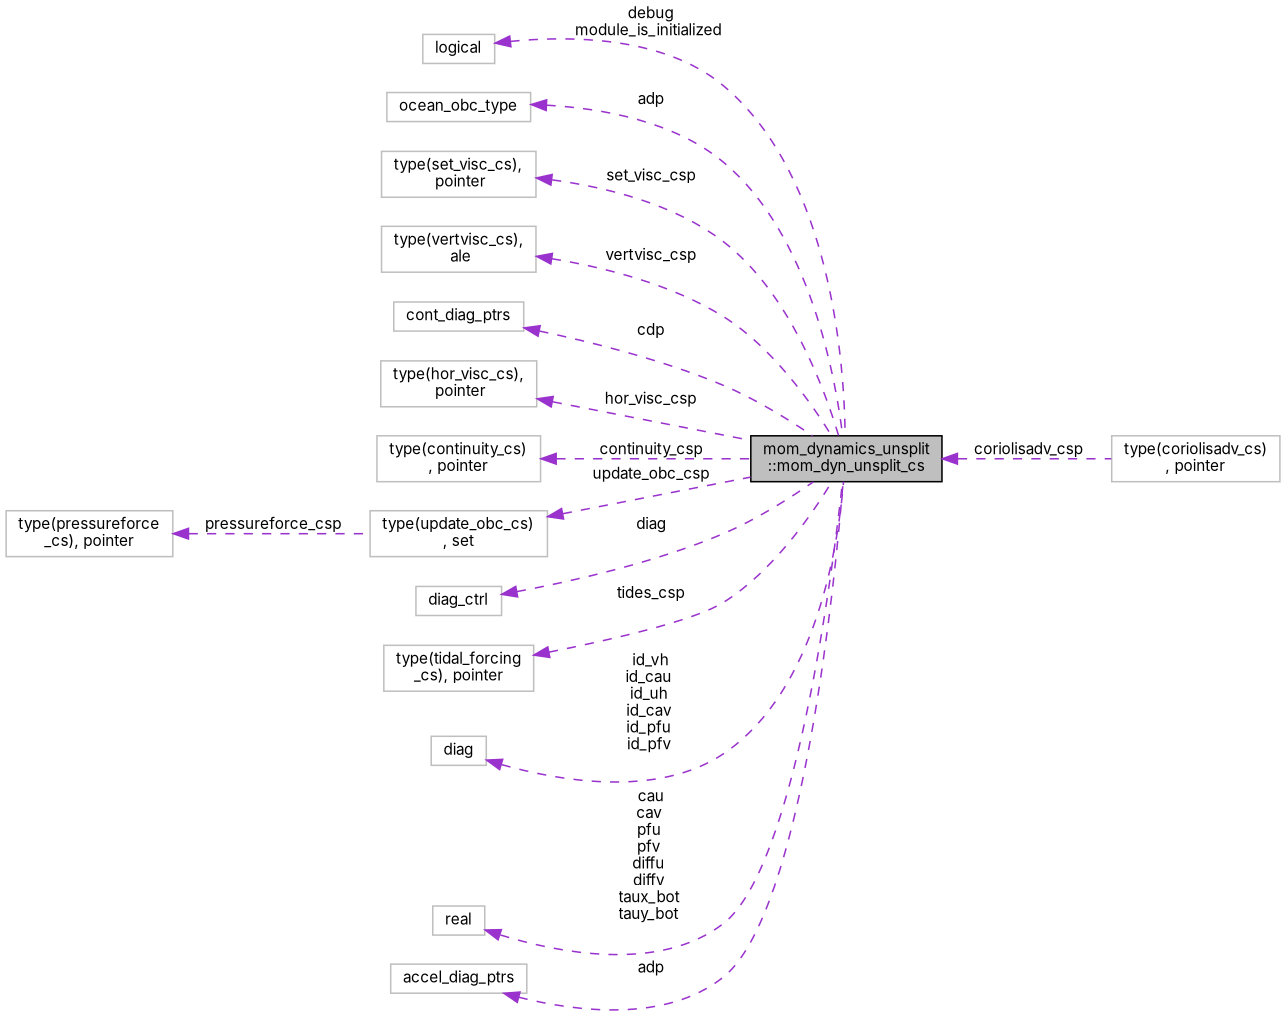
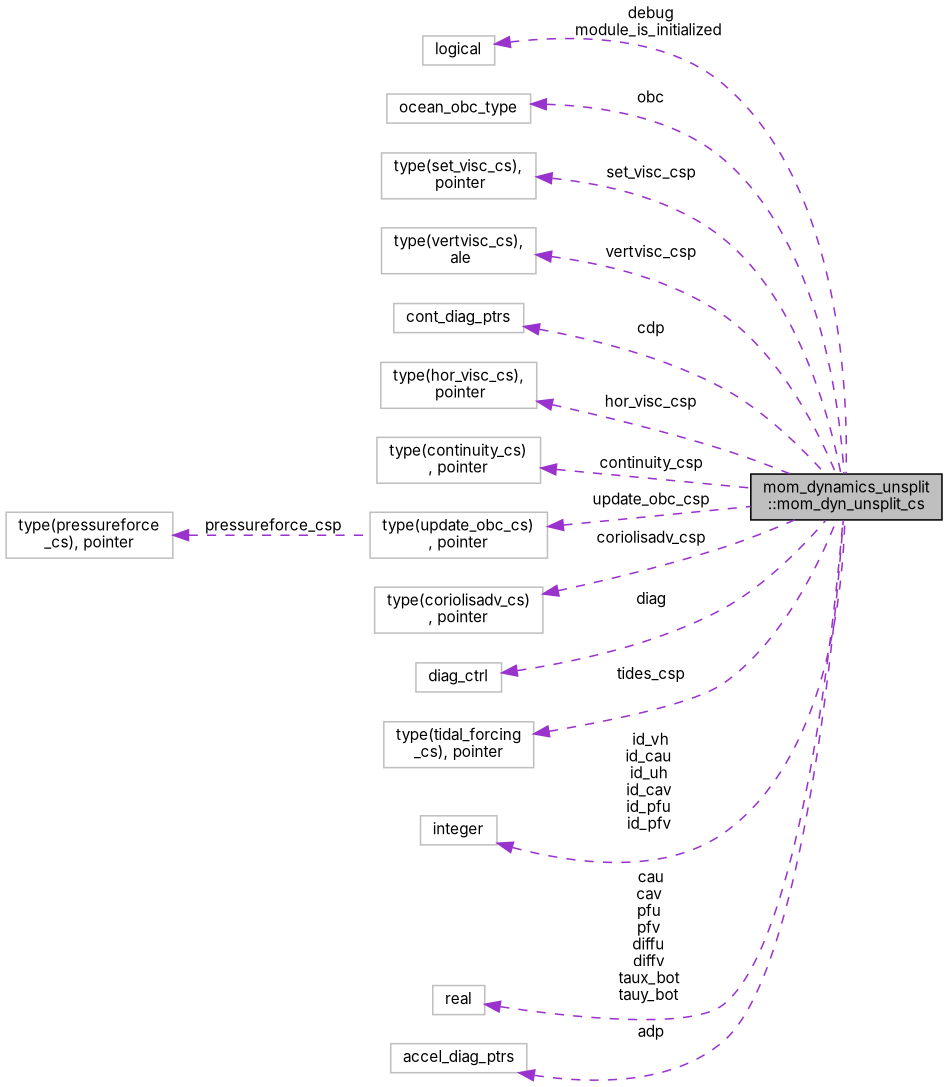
(649, 100) -> (649, 99)
(1035, 459) -> (678, 561)
(459, 534) -> (459, 535)
(459, 751) -> (459, 830)
